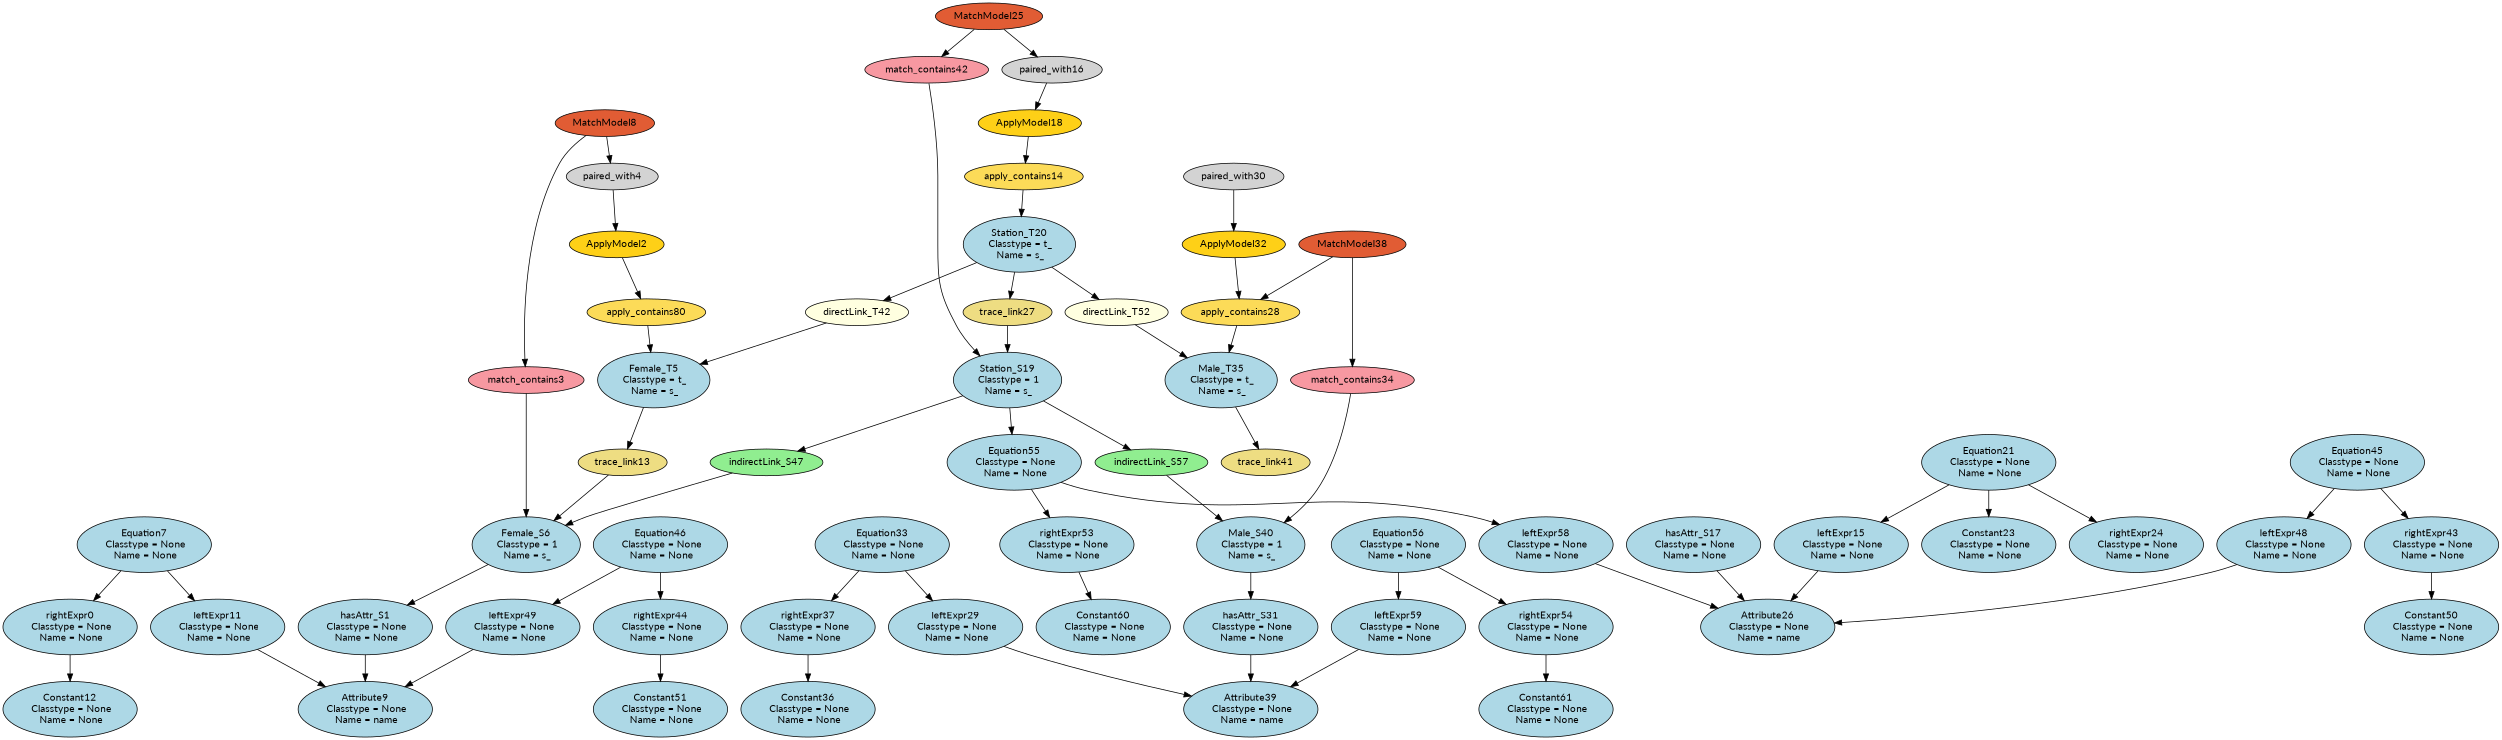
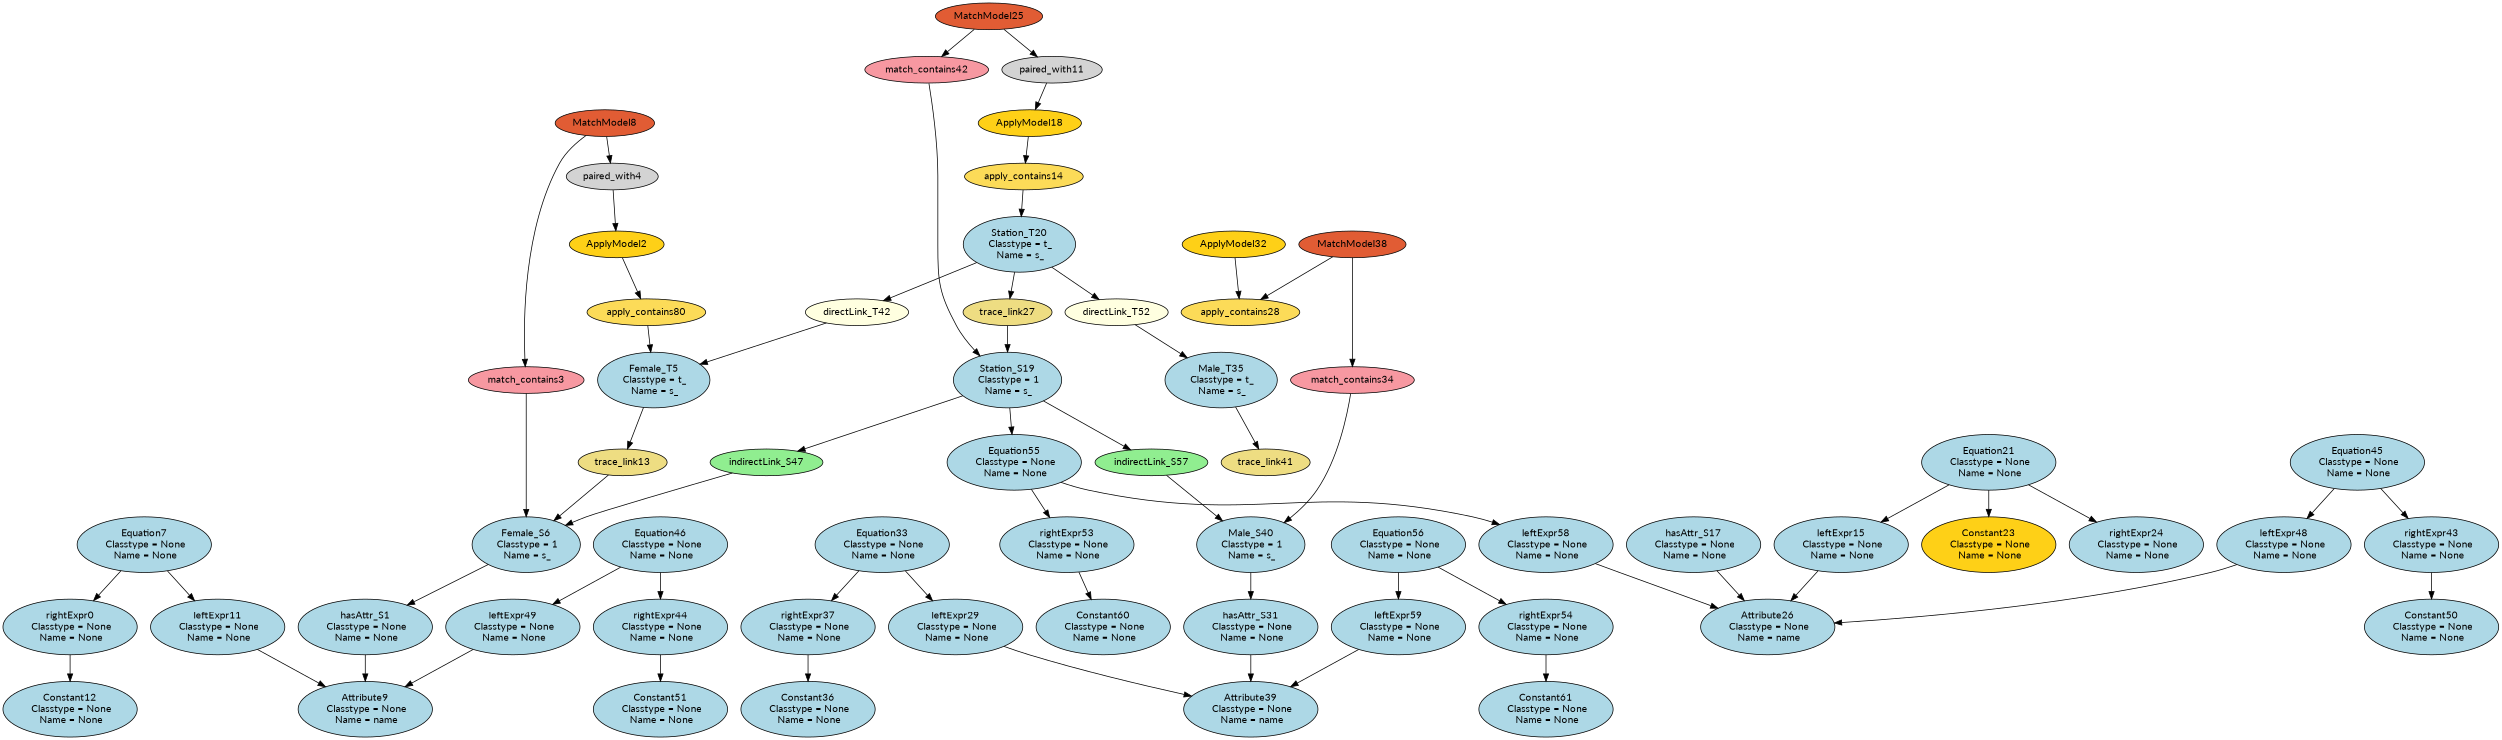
(1052, 70) -> (1052, 70)
(1234, 177) -> none
(1234, 335) -> none
(1989, 545) -> (1989, 545)
